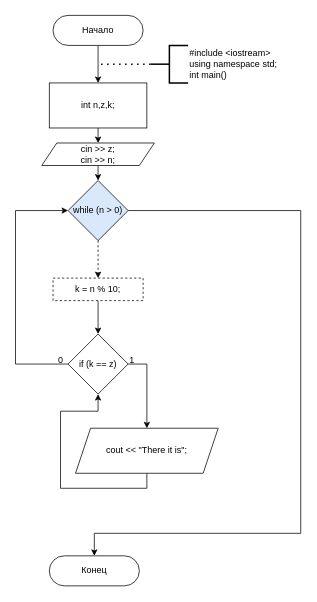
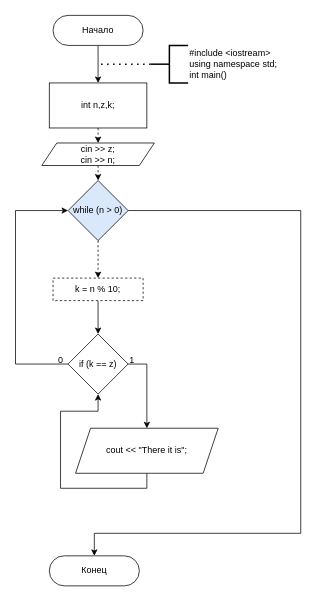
(98, 133) -> (98, 133)
(98, 170) -> (98, 170)
